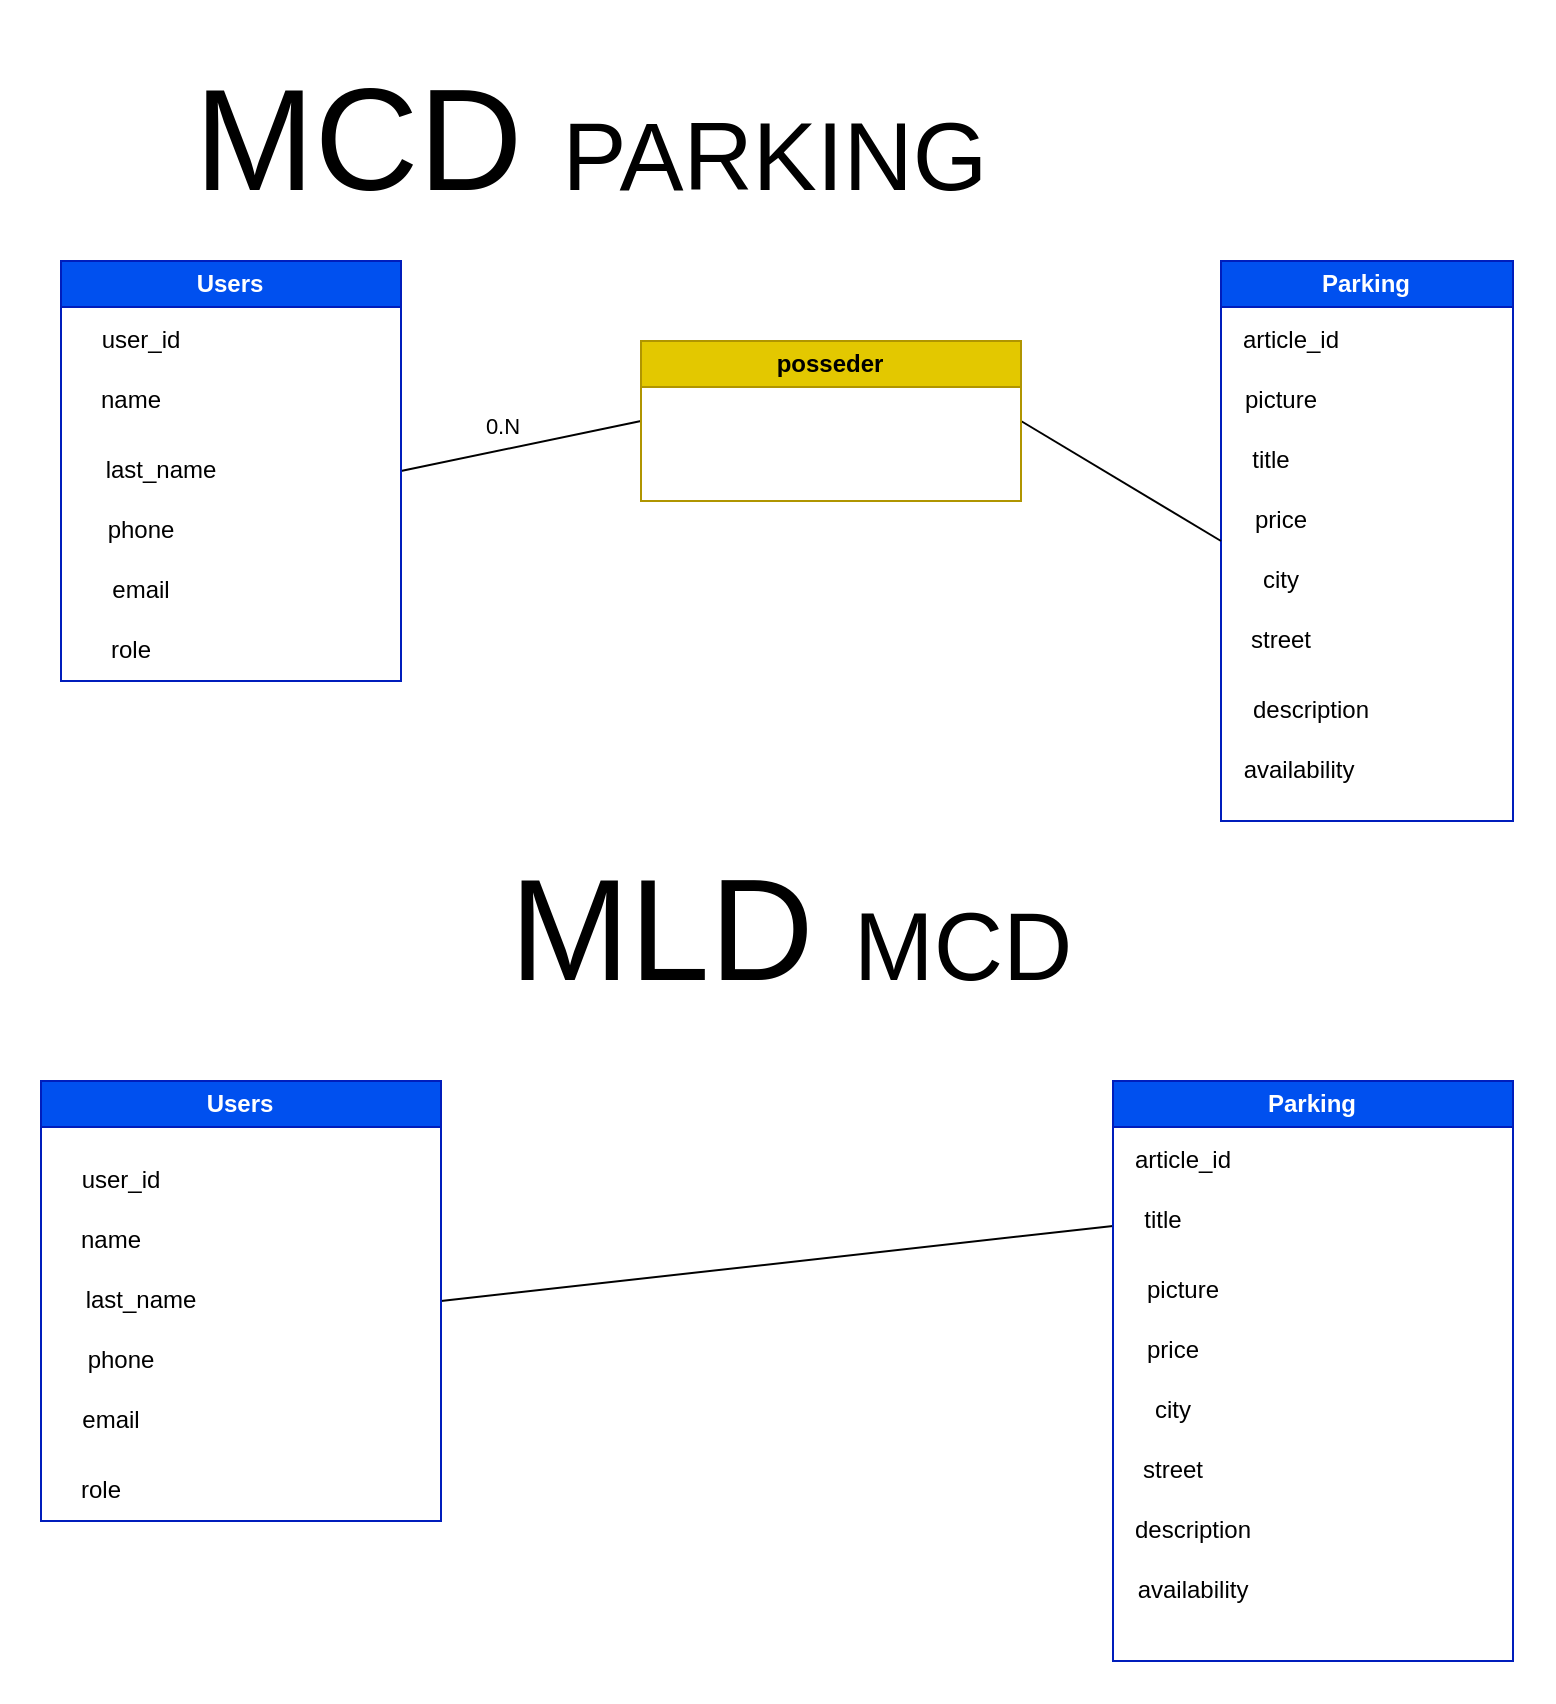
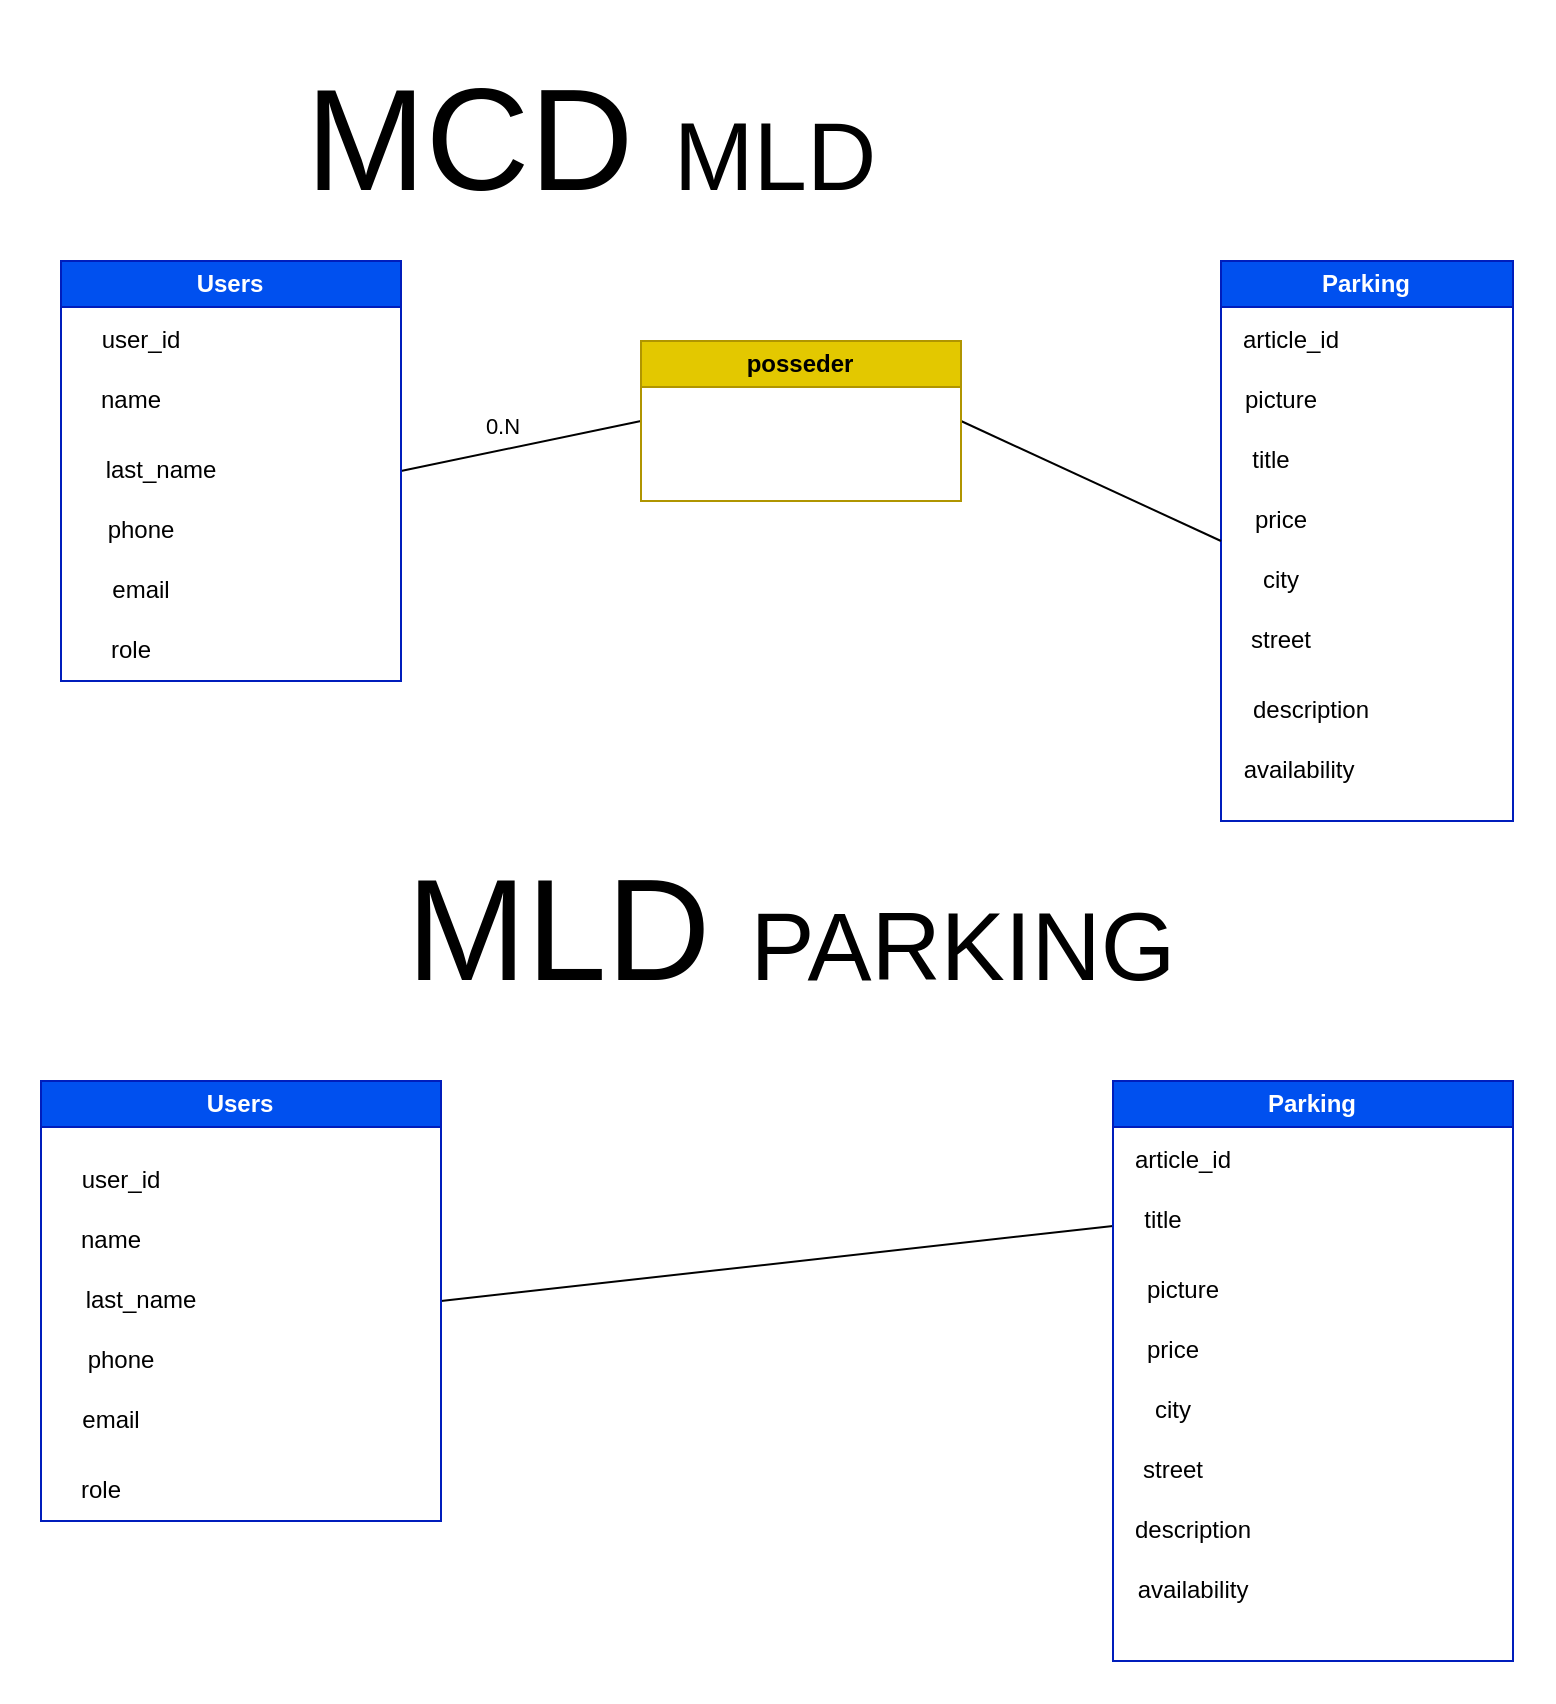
(612, 141) -> (612, 141)
(831, 421) -> (801, 421)
(792, 931) -> (792, 931)
